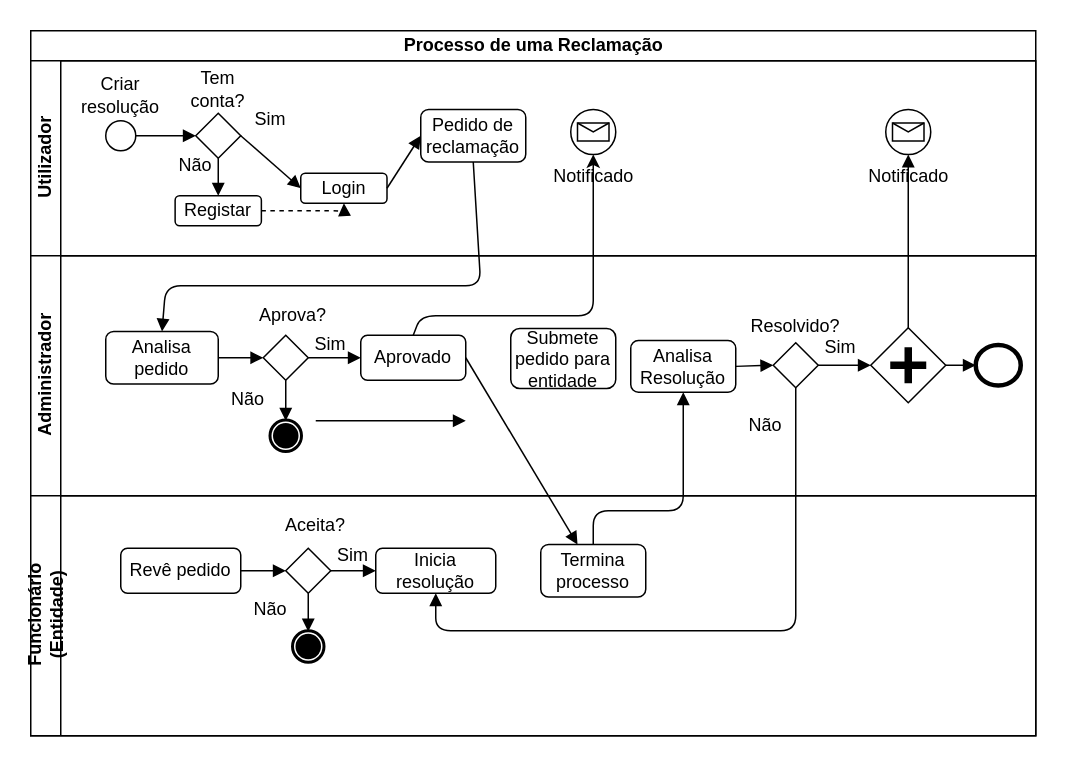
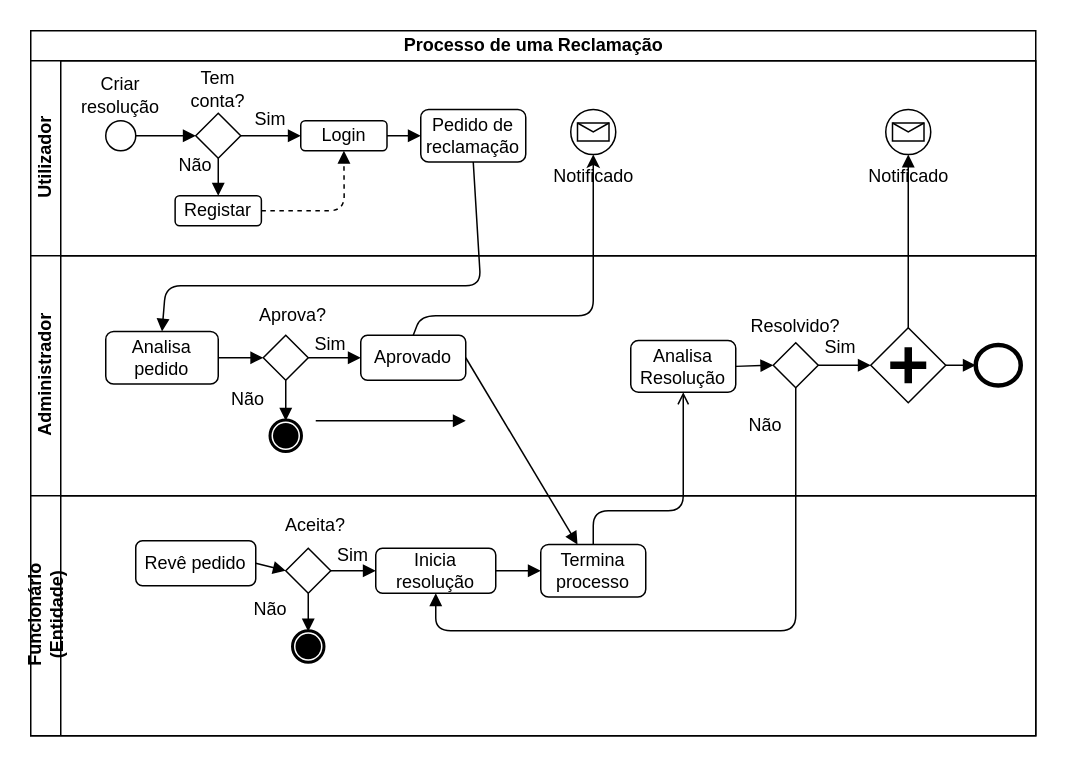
(344, 188) -> (344, 136)
(563, 359) -> none
(683, 405) -> (683, 401)
(181, 571) -> (196, 563)
none -> (512, 571)
